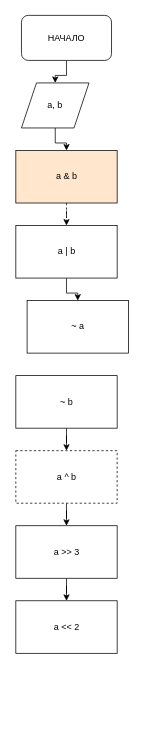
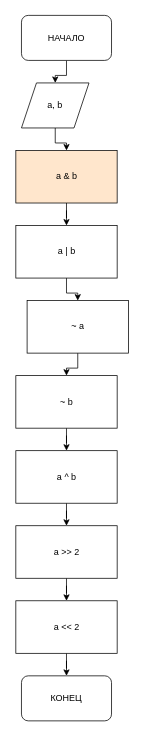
(66, 217) -> (66, 217)
none -> (78, 367)
(66, 477) -> (66, 477)
(67, 552) -> (67, 552)
none -> (66, 667)
none -> (66, 698)
